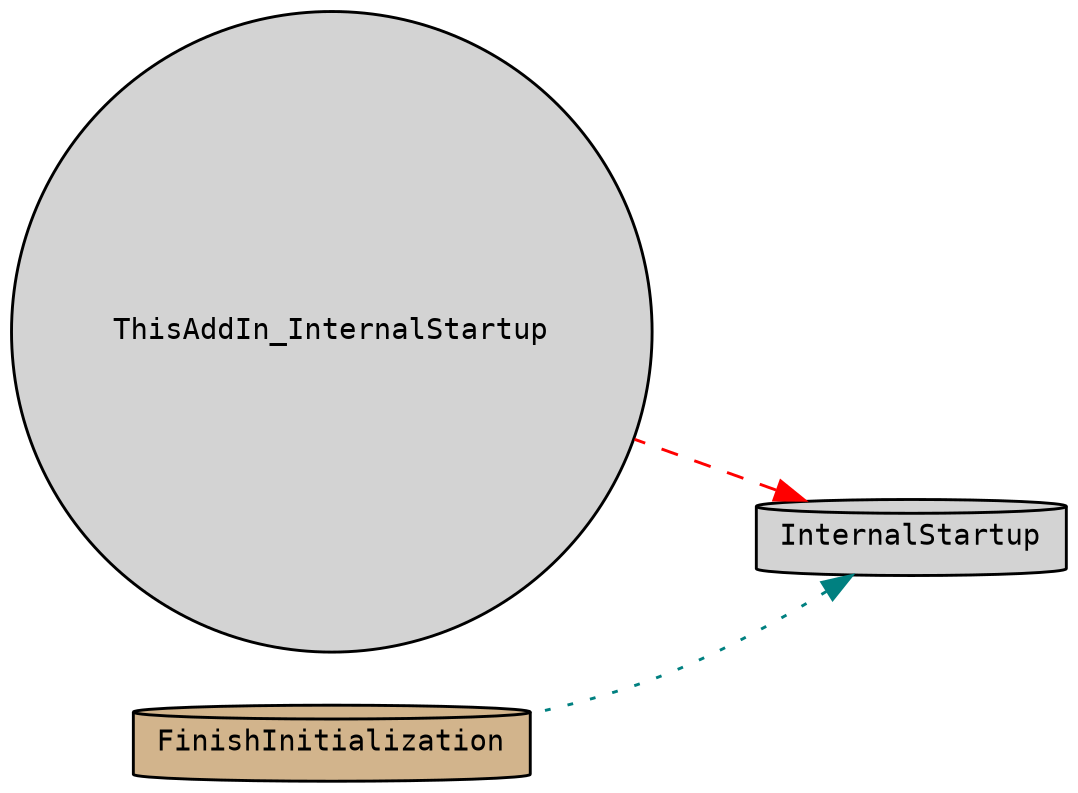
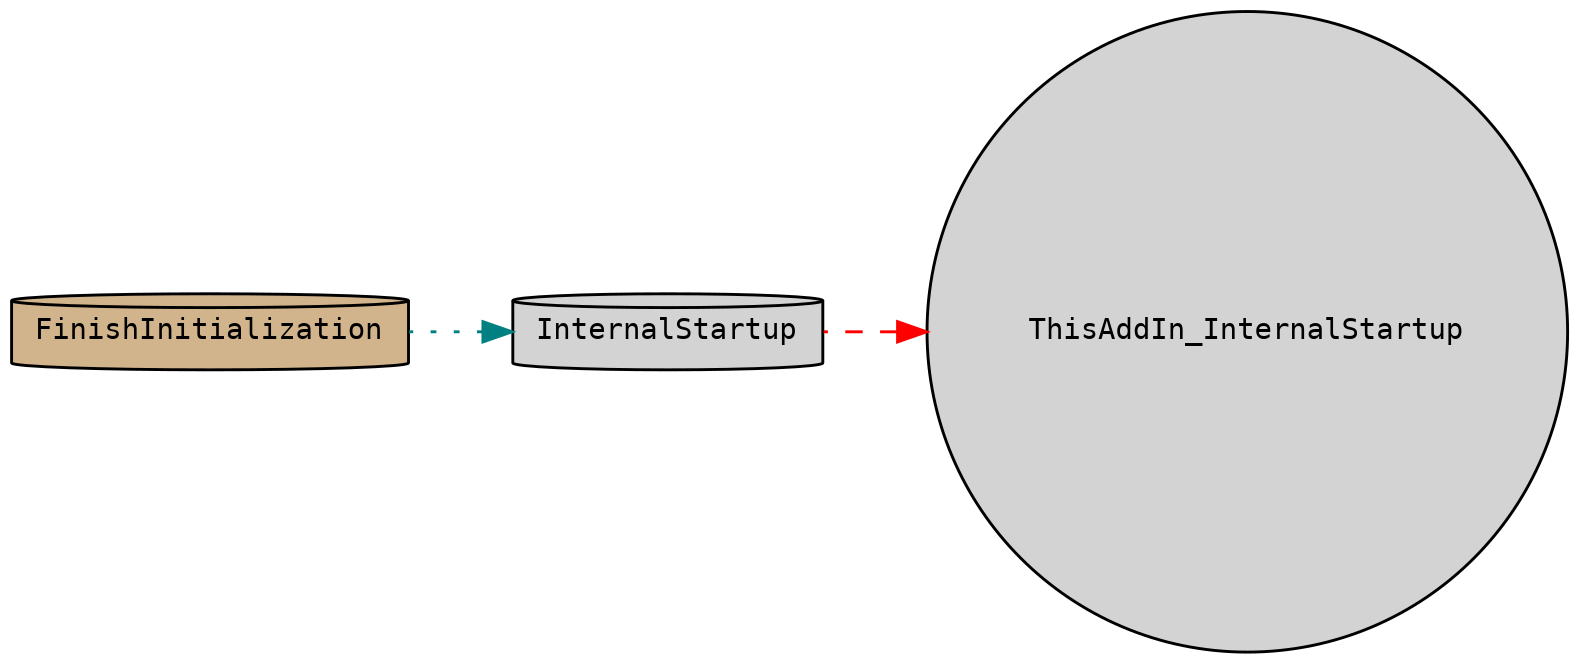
(705, 465) -> (861, 332)
